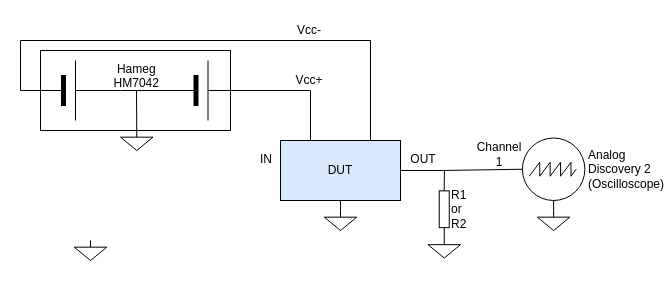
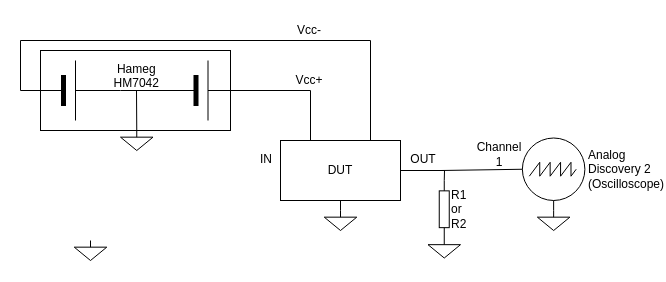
(341, 171) -> (341, 171)
